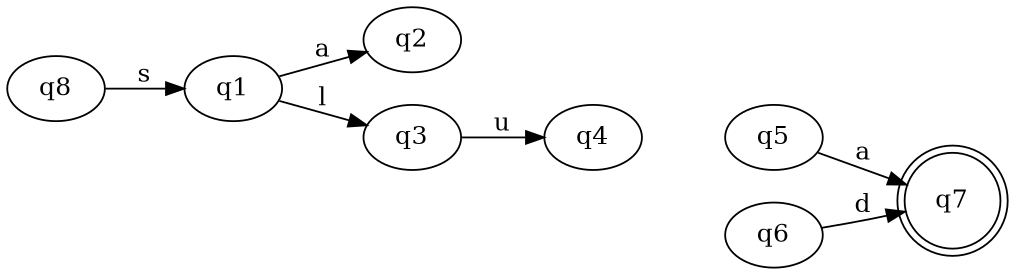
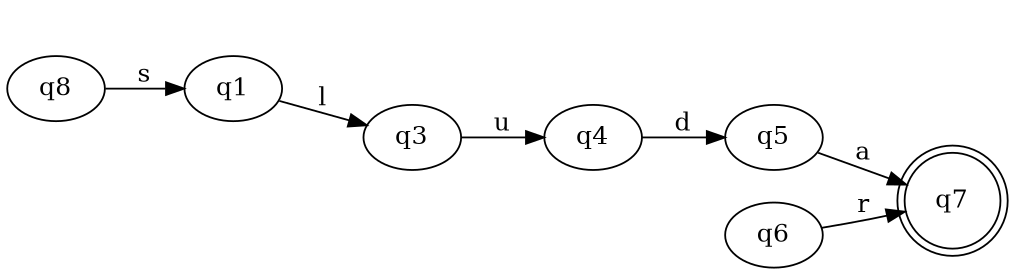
(412, 40) -> none
none -> (674, 137)
(863, 205) -> (863, 205)
